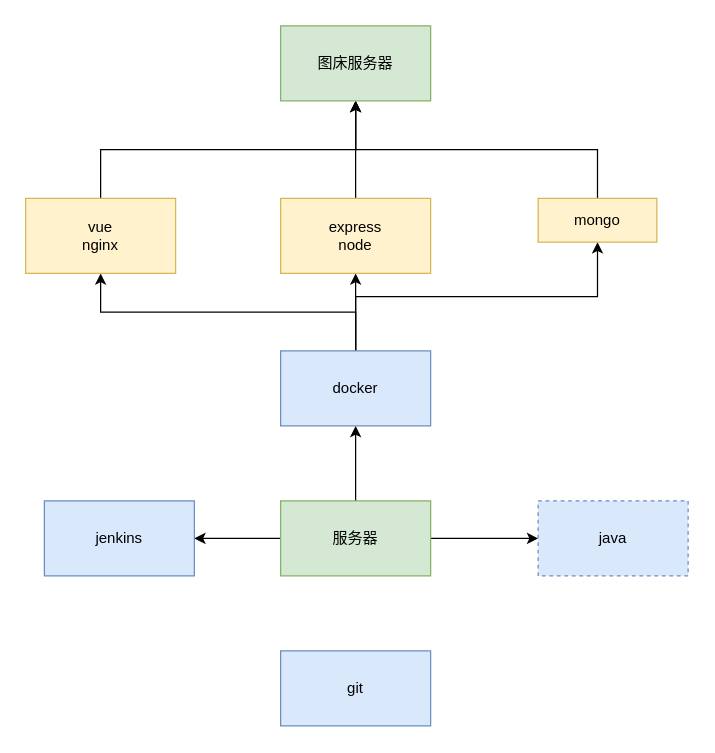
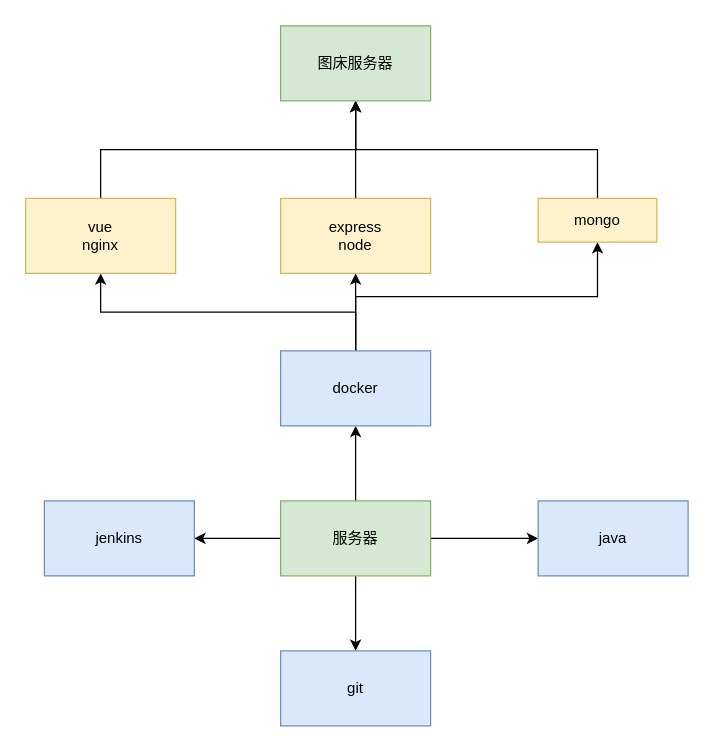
(613, 538) -> (613, 538)
none -> (356, 609)
